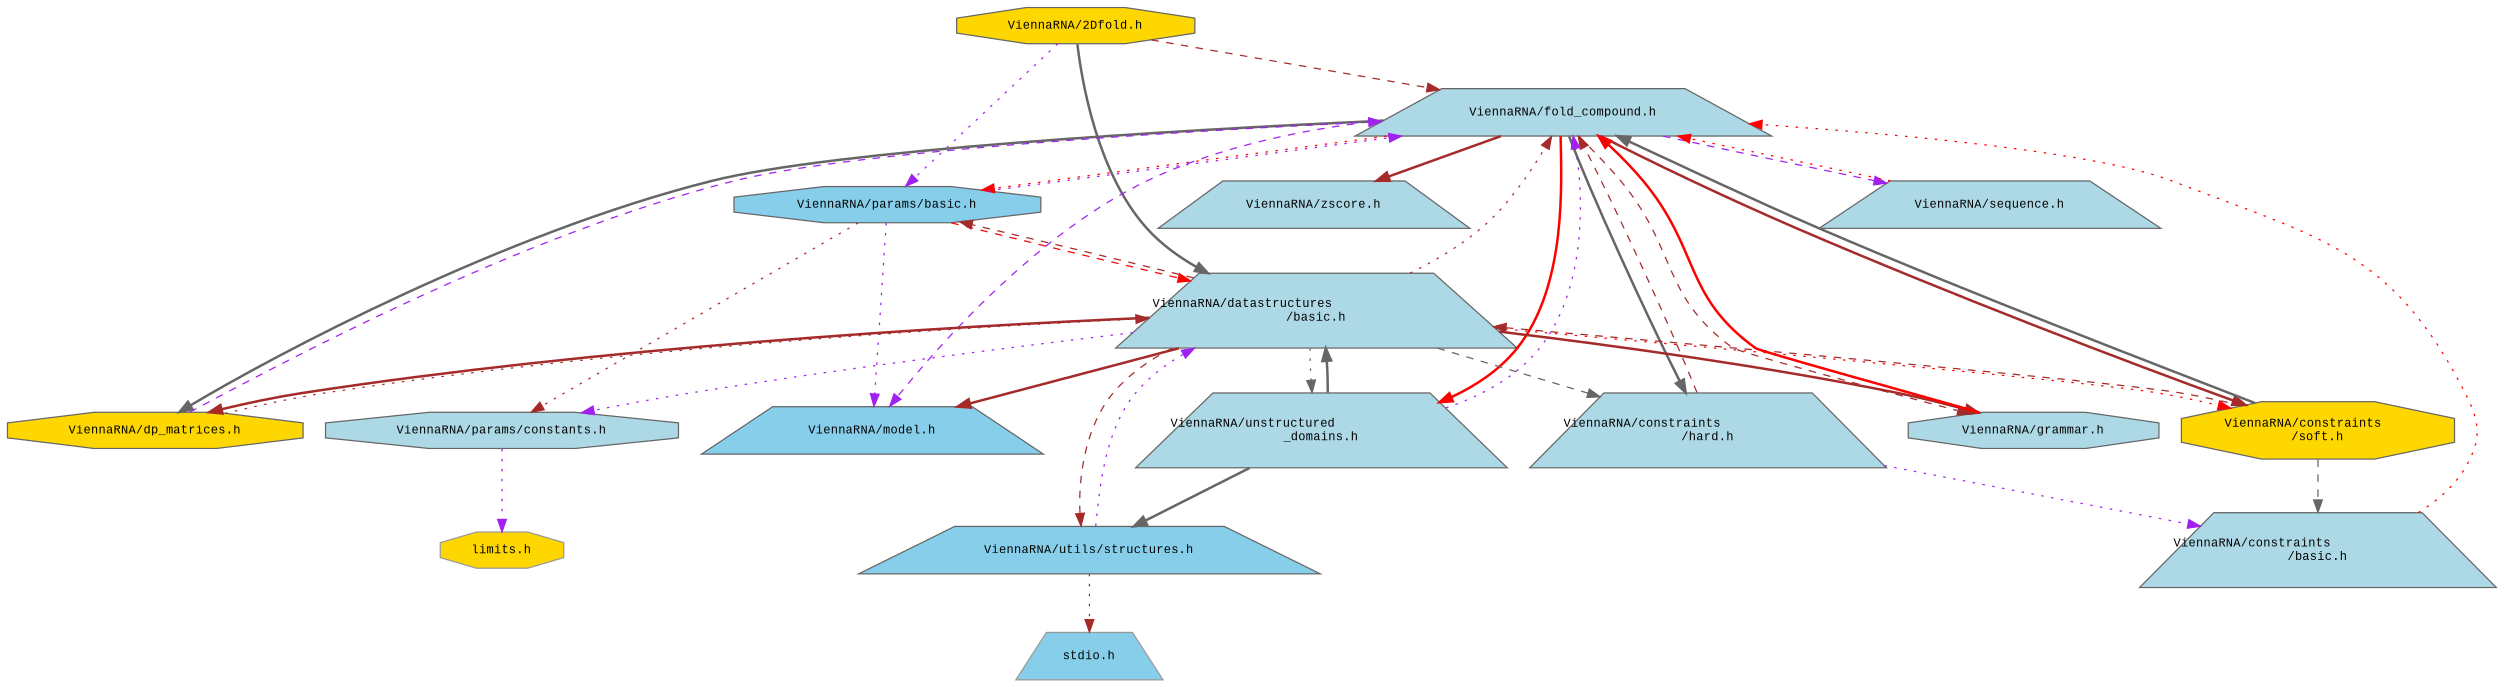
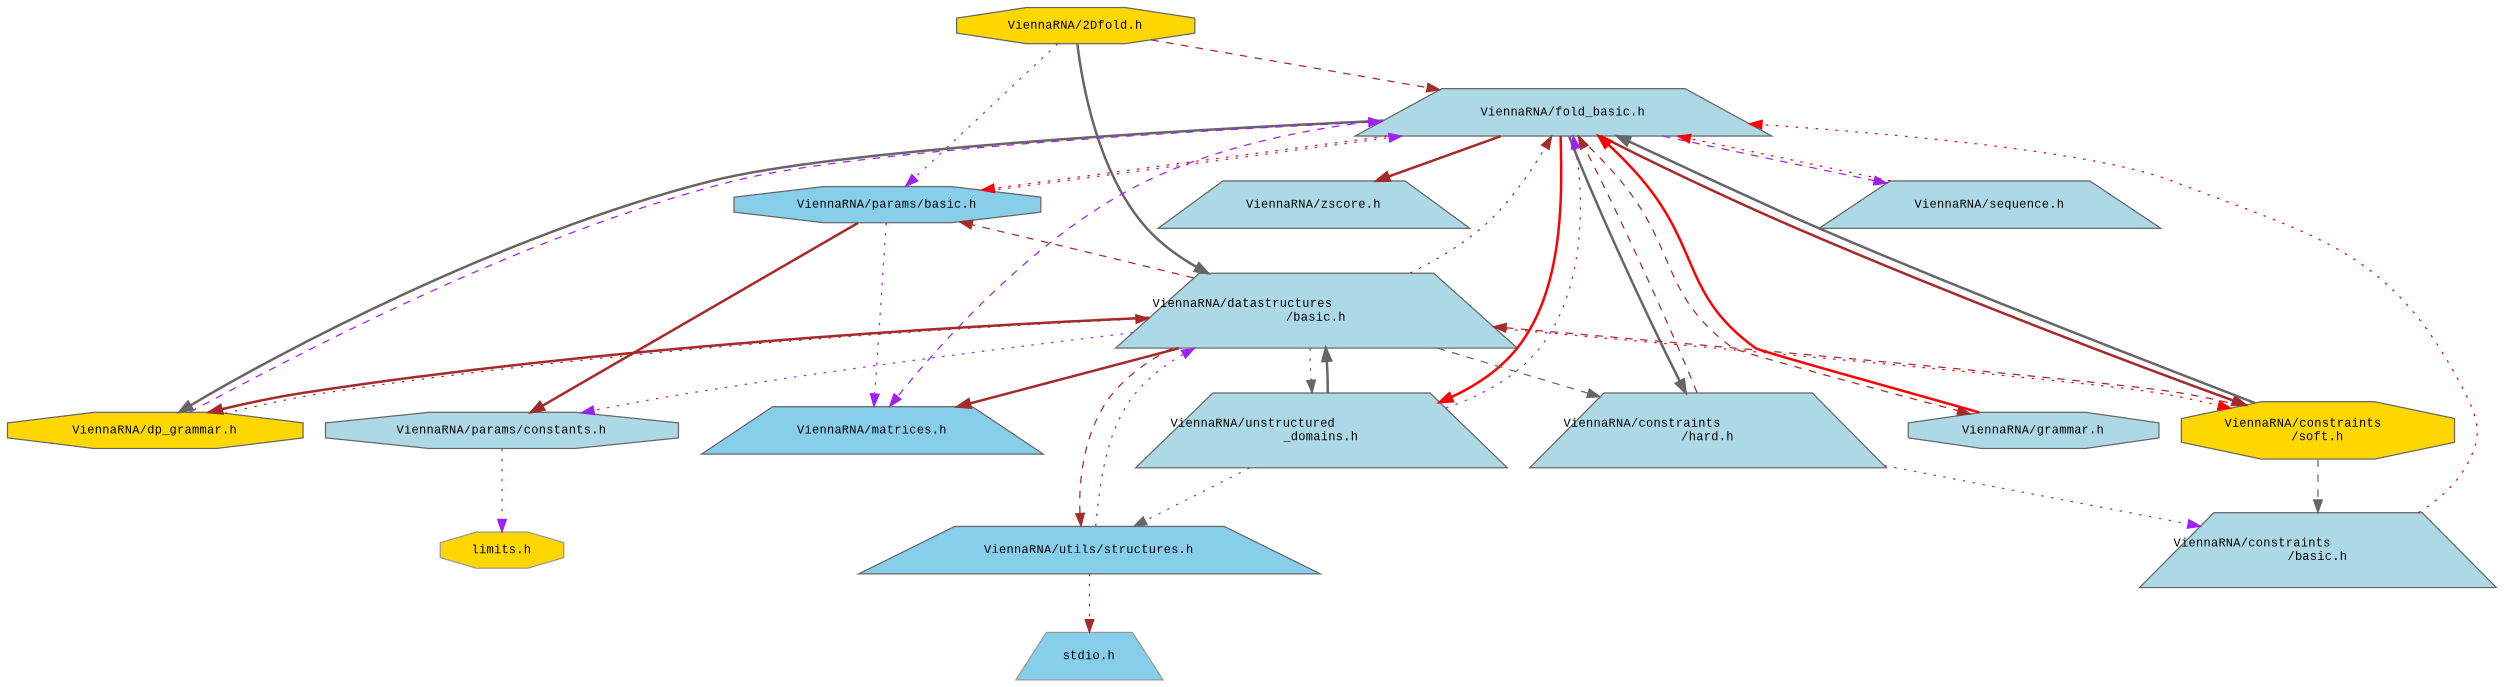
(1563, 112) -> (1563, 112)
(1065, 251) -> none
(700, 314) -> (700, 314)
(1733, 364) -> none
(155, 430) -> (155, 430)
(872, 430) -> (872, 430)
(1197, 494) -> (1197, 494)
